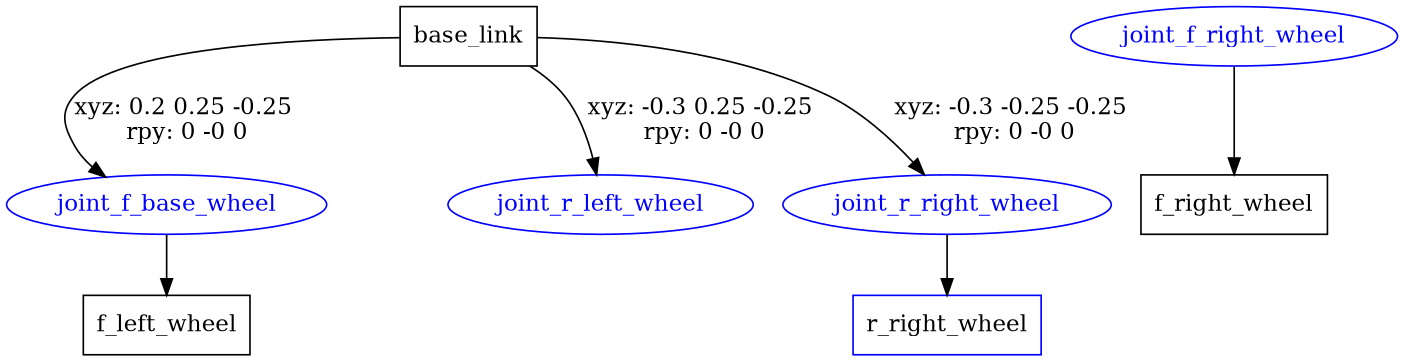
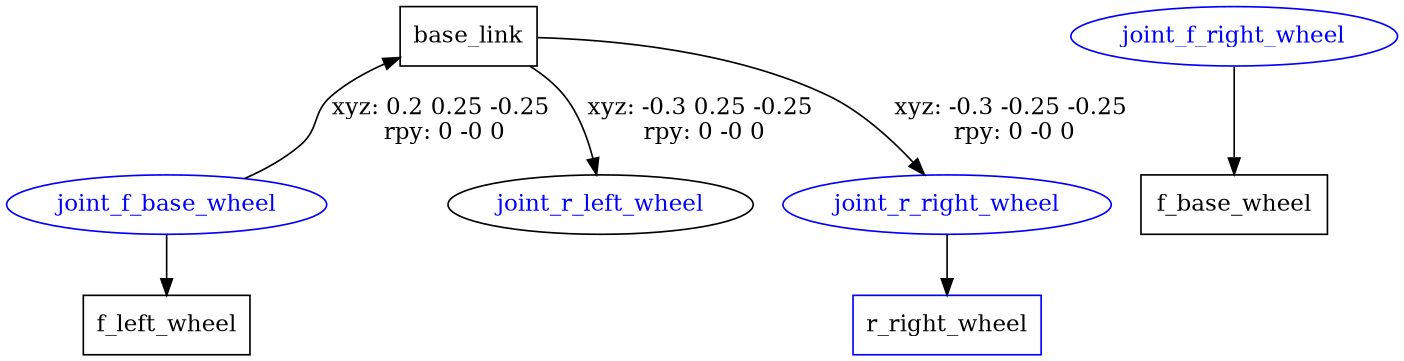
(192, 53) -> (315, 122)
(601, 205) -> (601, 205)
(1234, 205) -> (1234, 205)
